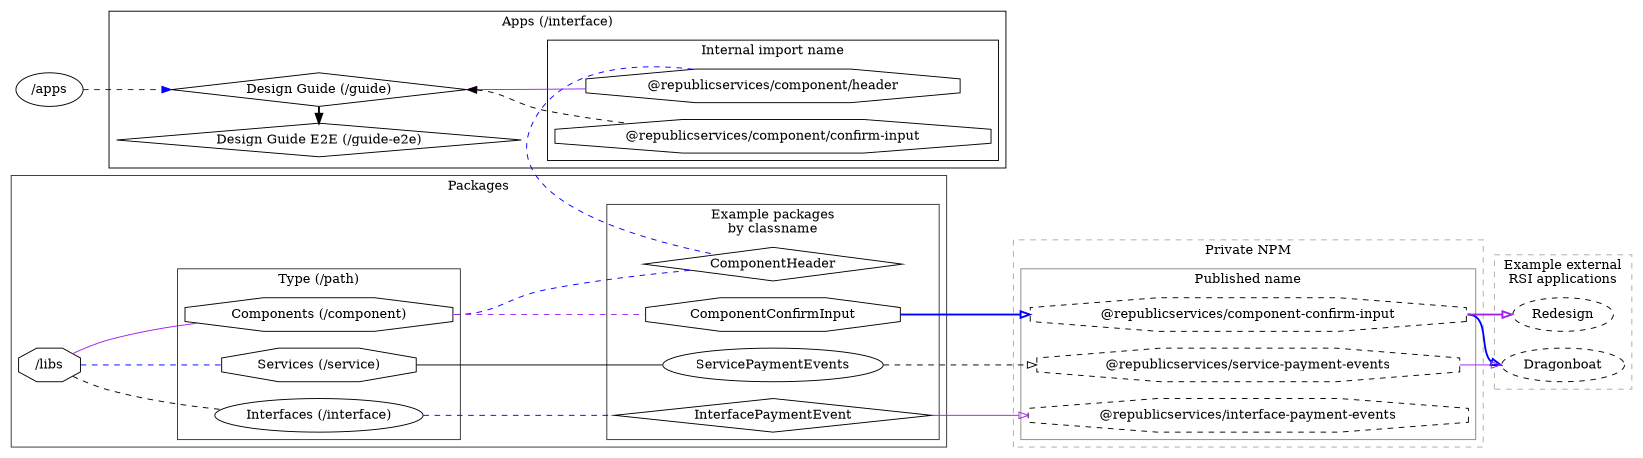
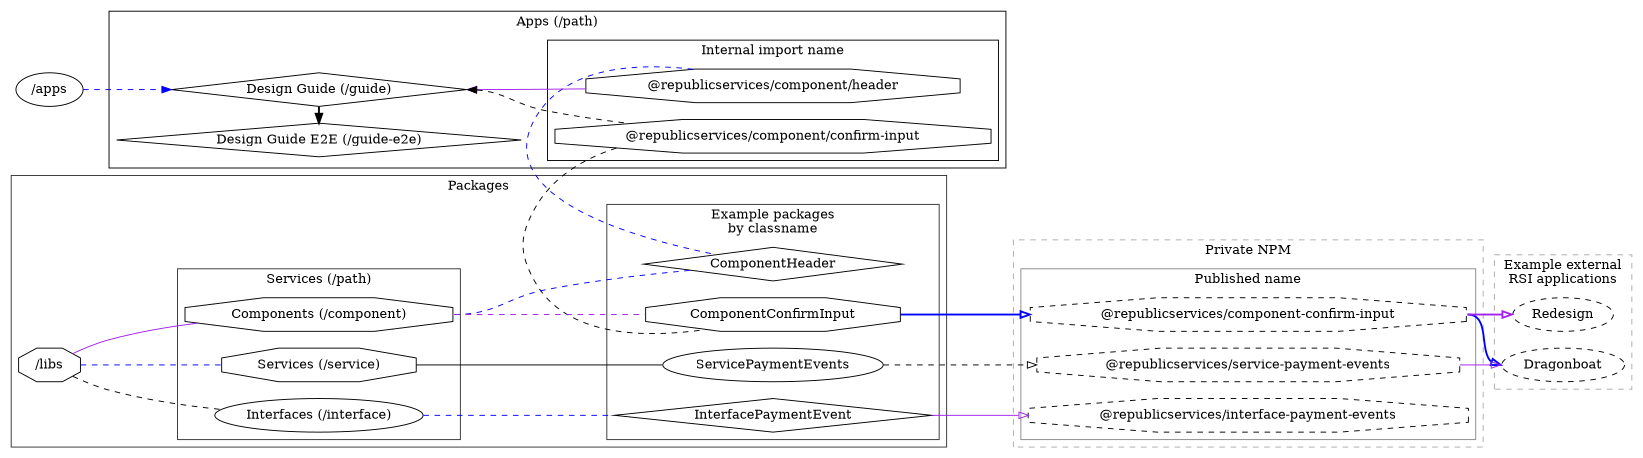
(557, 22) -> (557, 22)
(319, 280) -> (319, 280)
none -> (537, 284)
